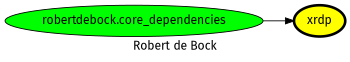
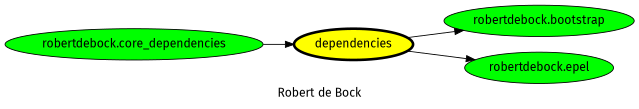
(320, 21) -> (354, 44)
none -> (539, 21)
none -> (539, 68)
